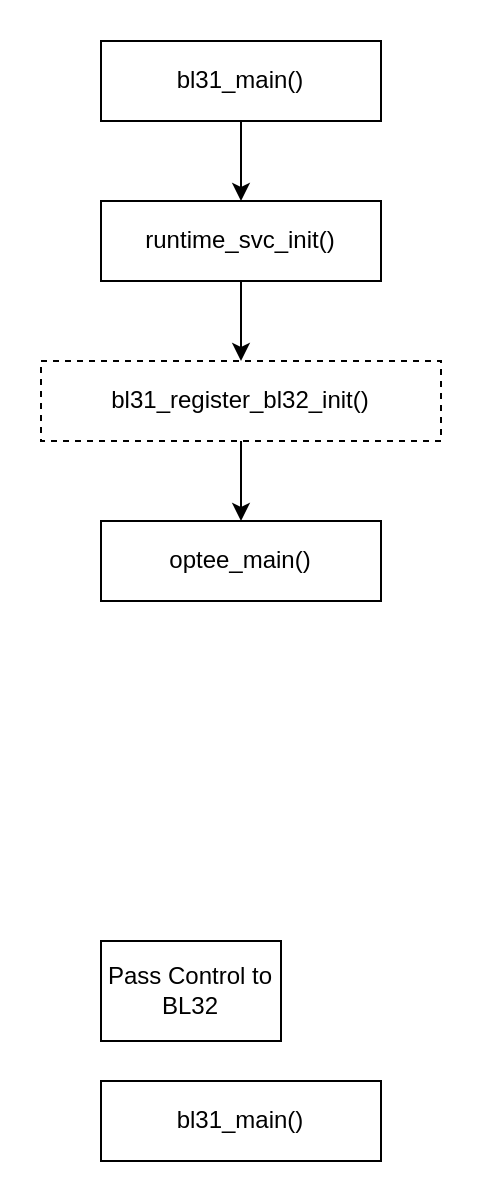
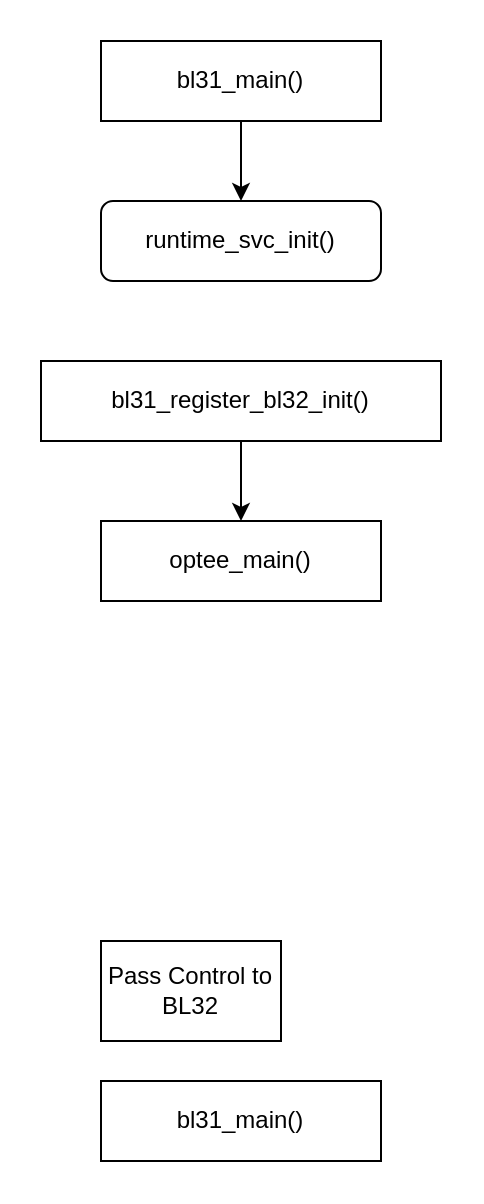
(241, 241) -> (241, 241)
(241, 314) -> none
(241, 401) -> (241, 401)
